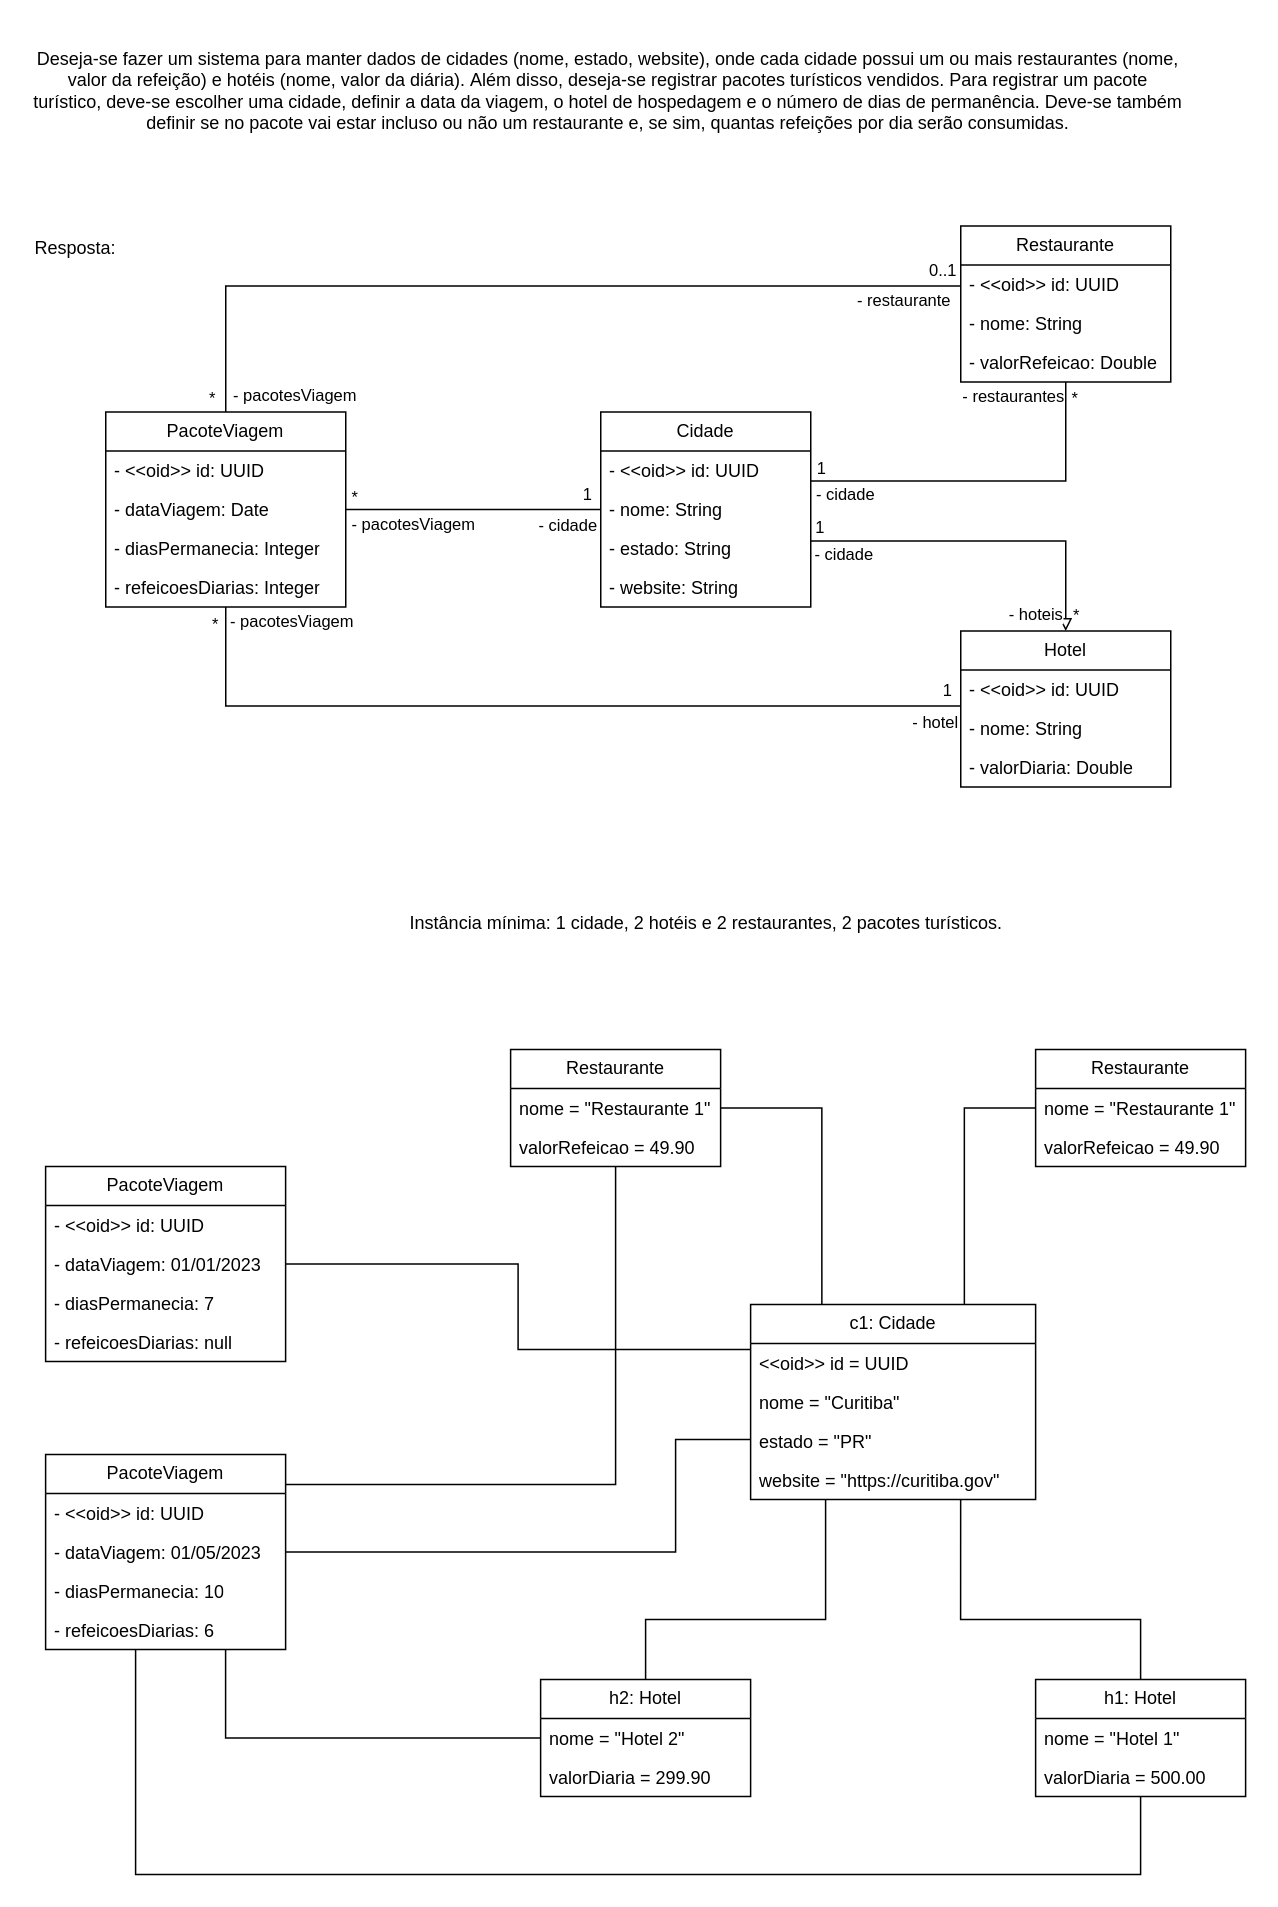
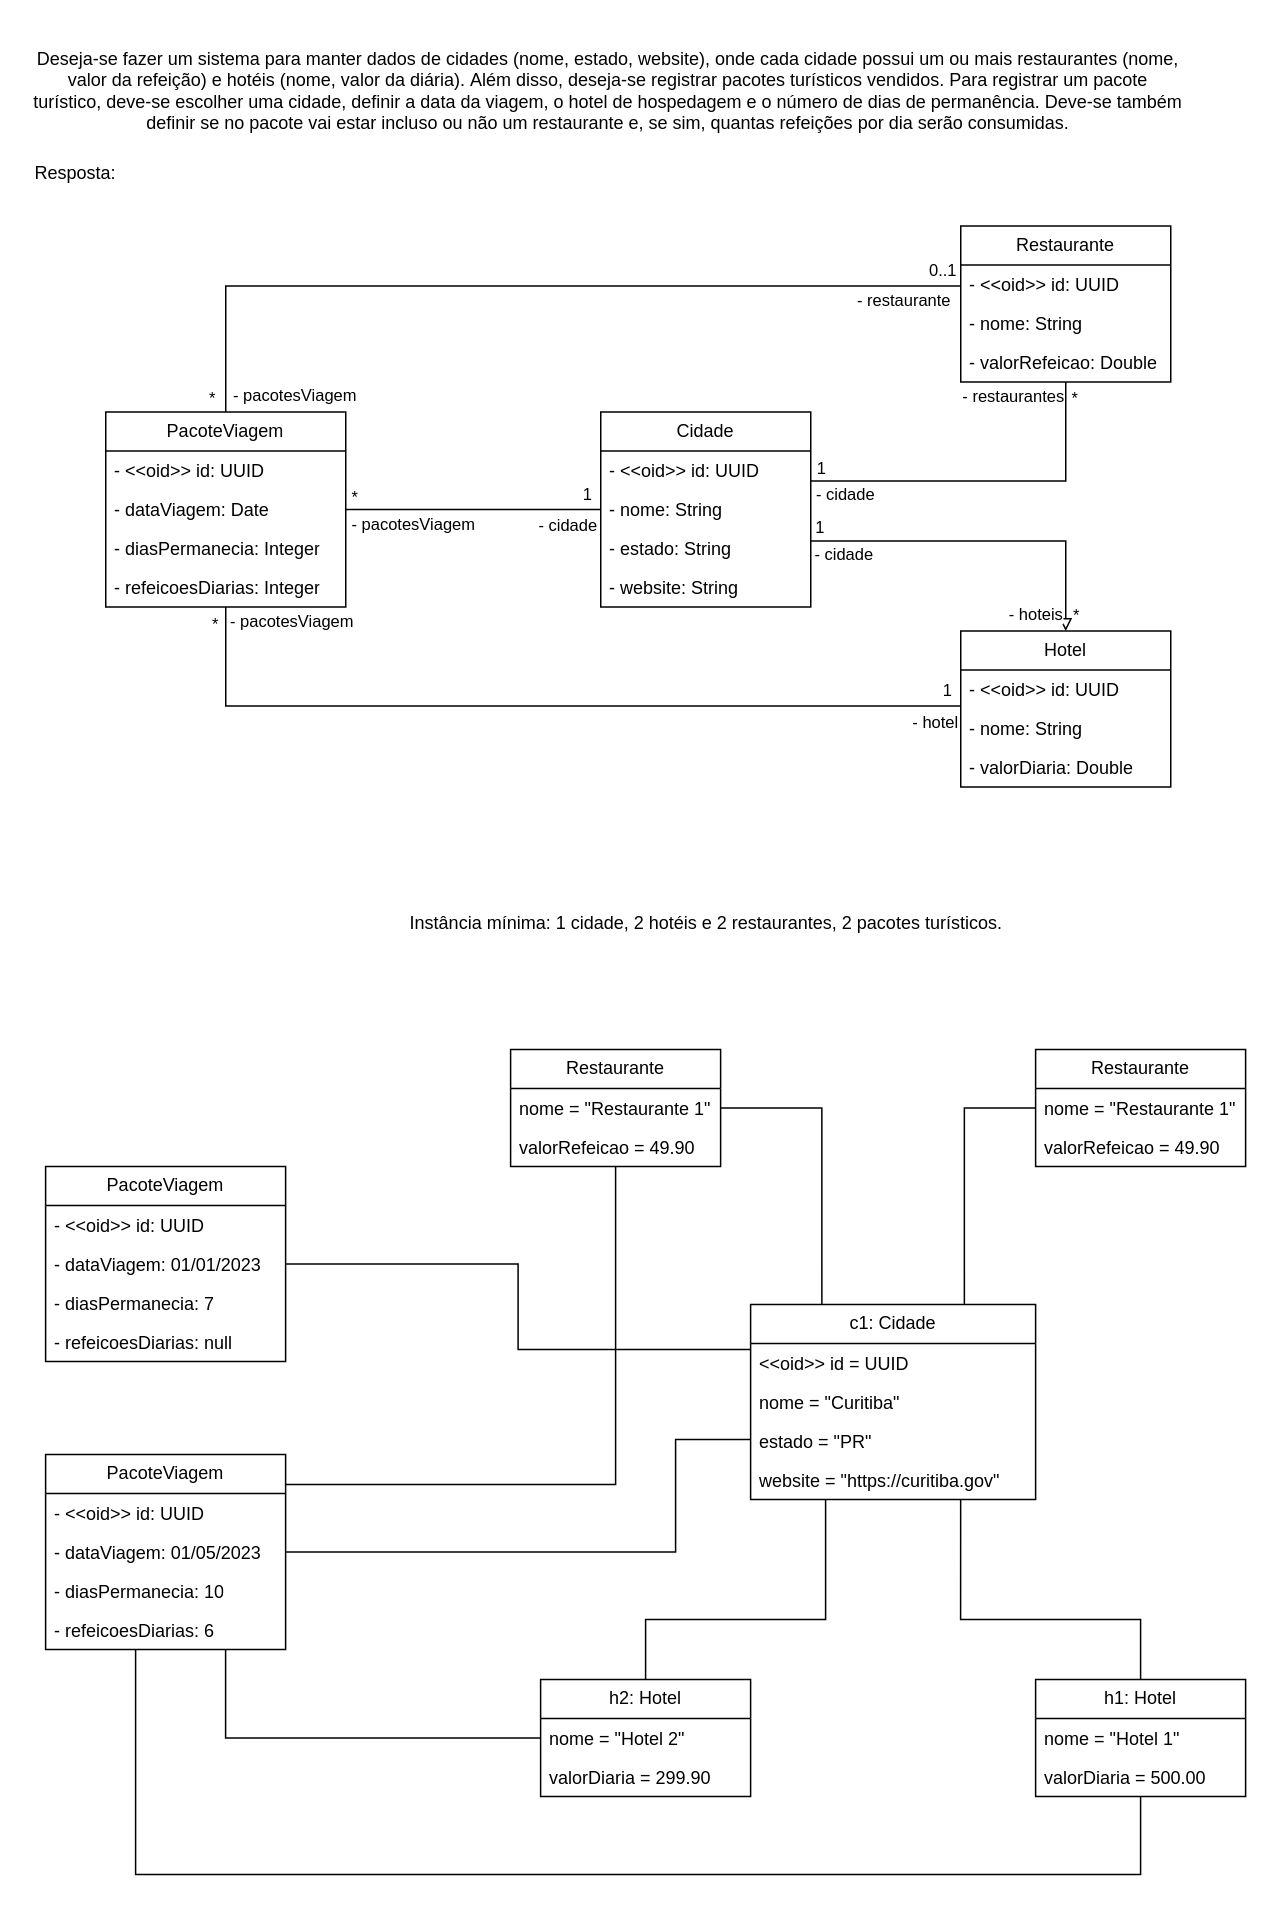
(76, 248) -> (76, 173)
